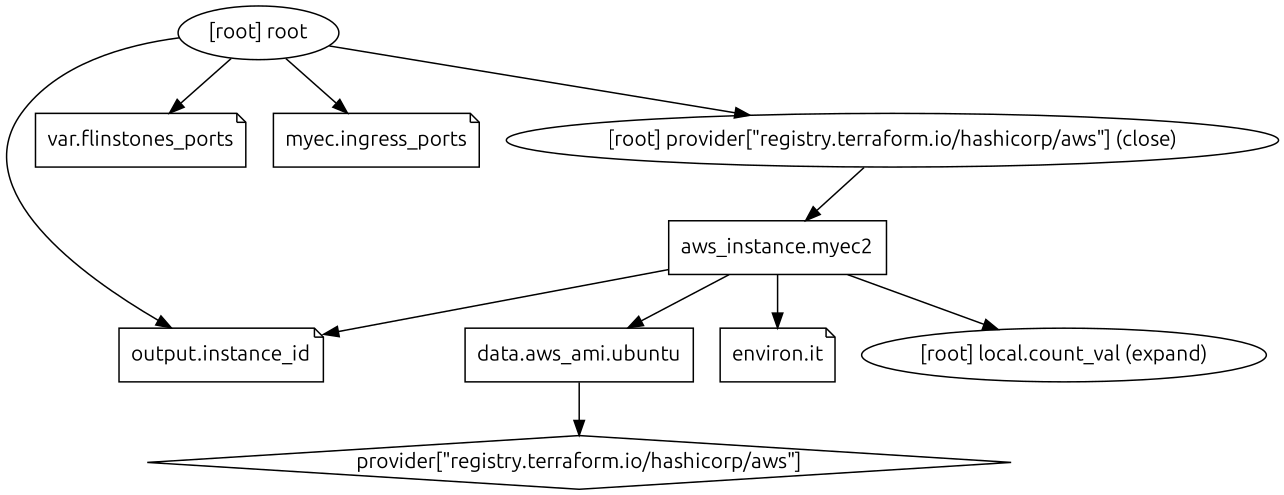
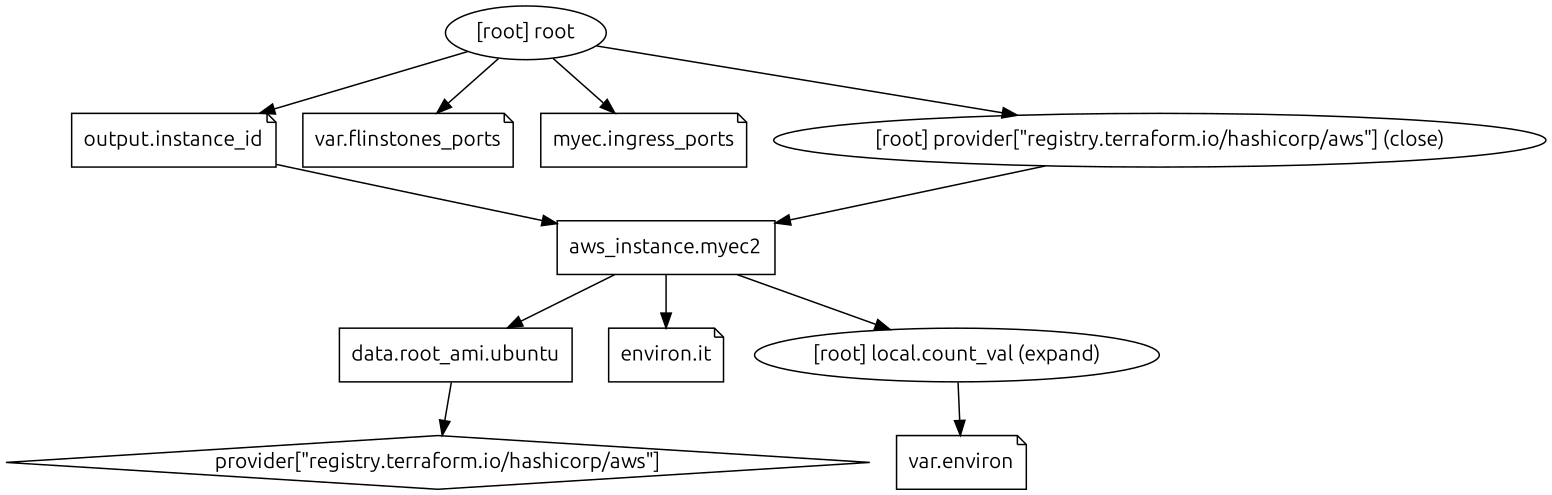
(503, 301) -> (409, 193)
(579, 355) -> (456, 355)
none -> (961, 462)
